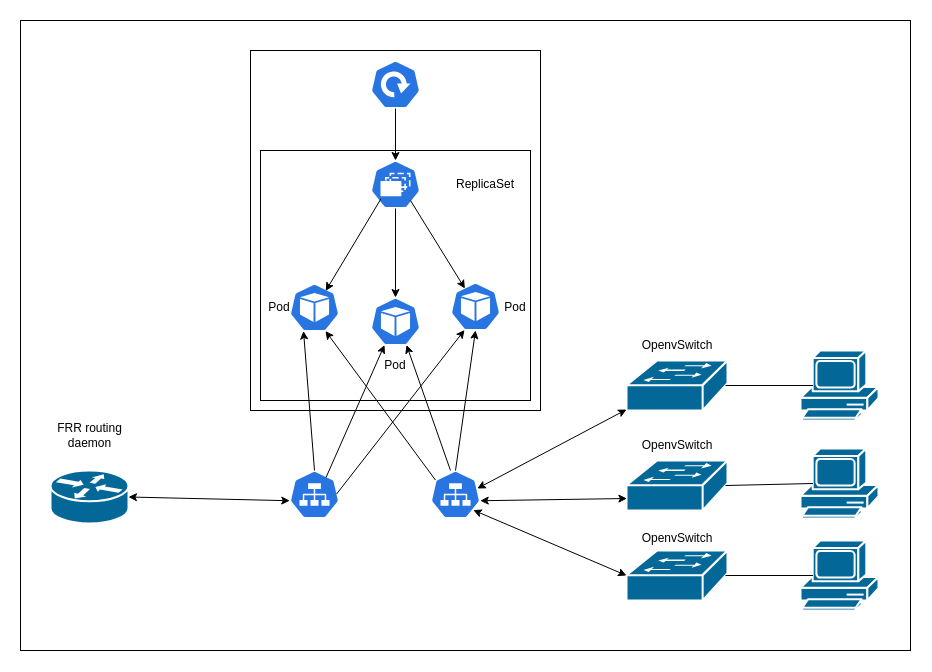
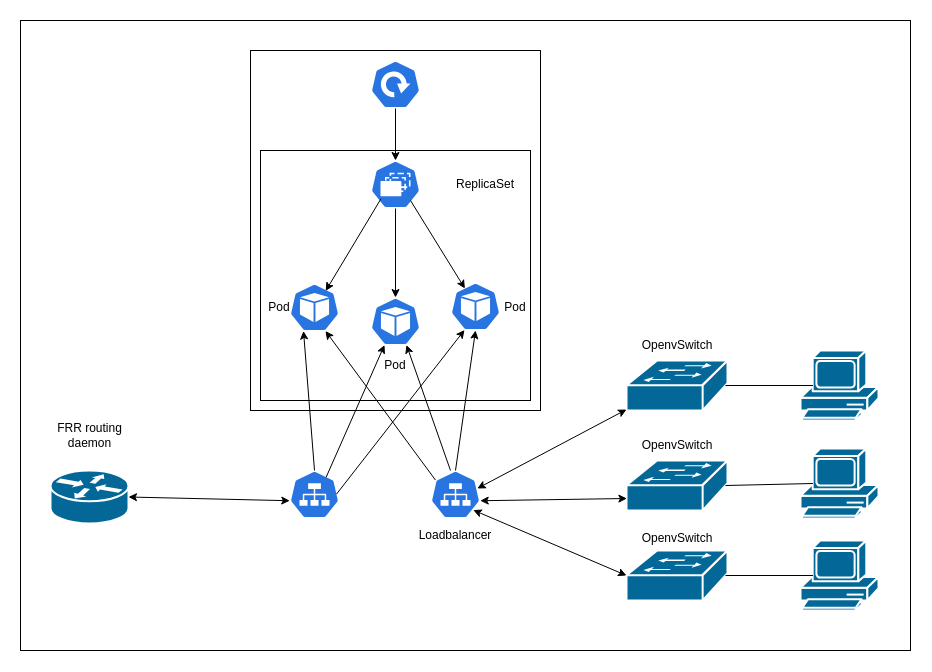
none -> (456, 536)
